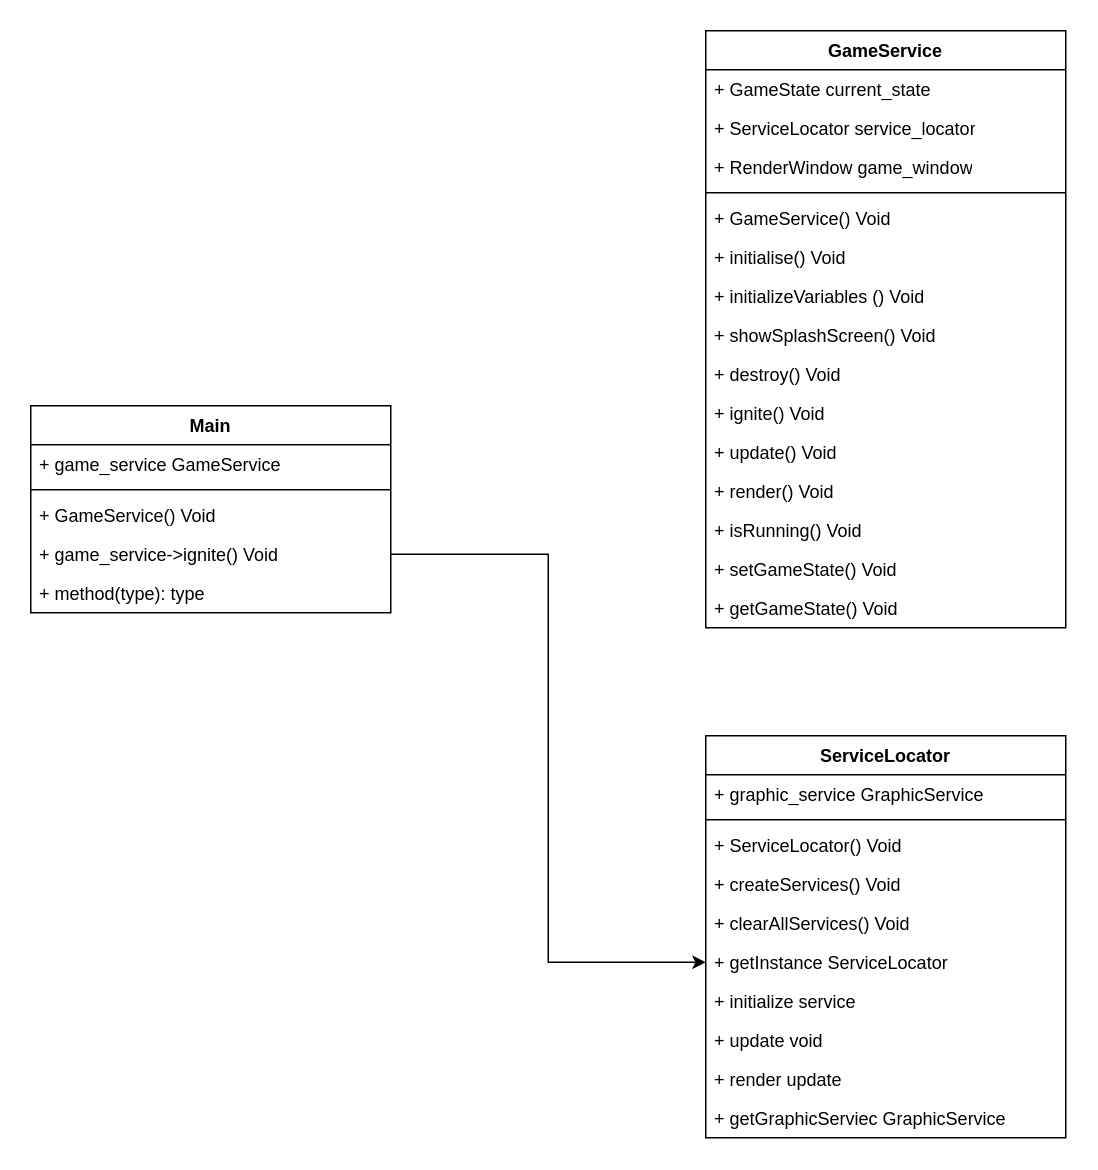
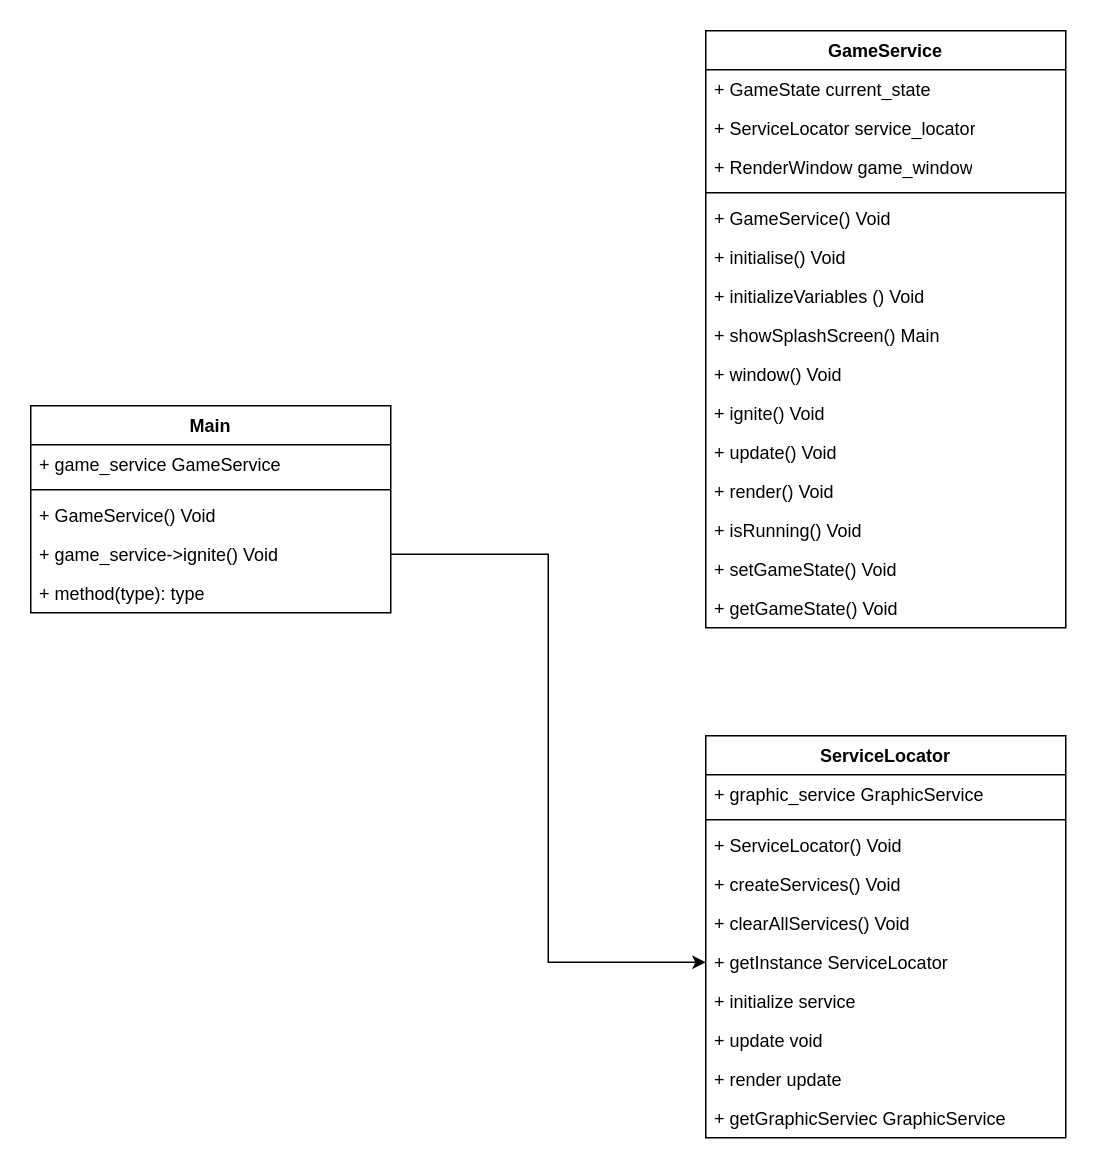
(831, 337) -> (831, 337)
(788, 376) -> (781, 376)
